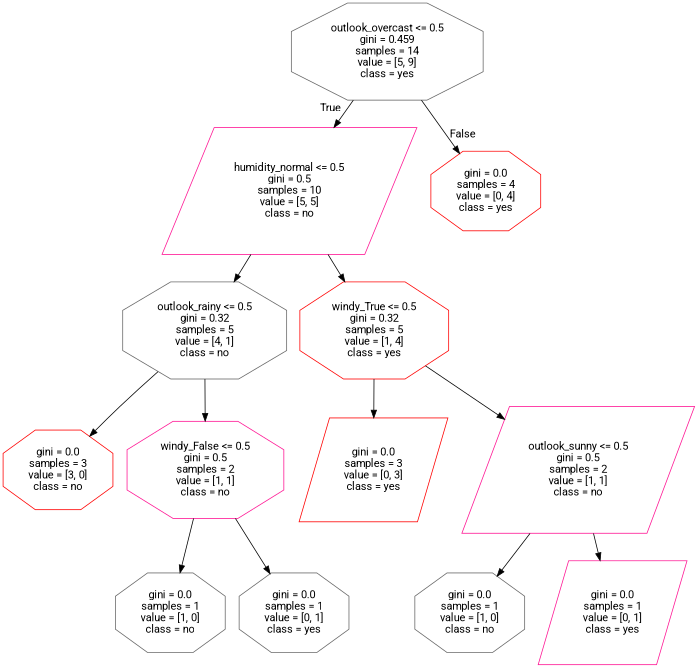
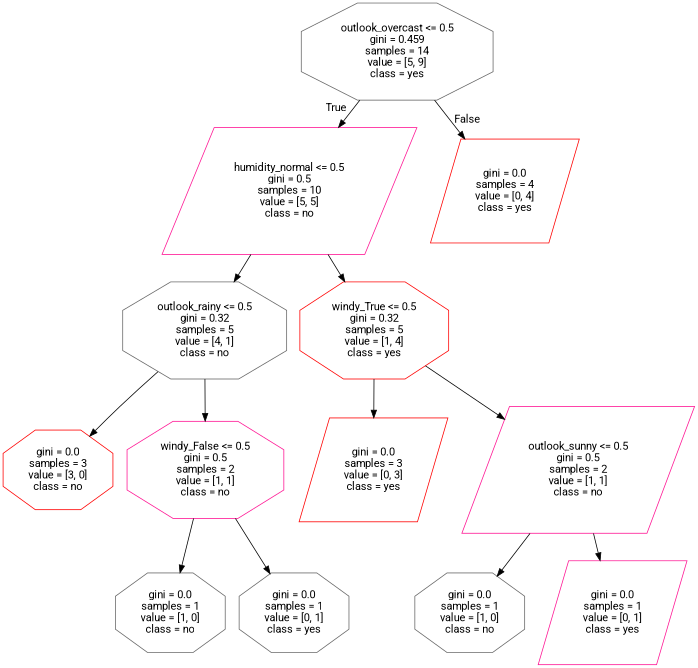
(486, 191) -> (505, 191)
